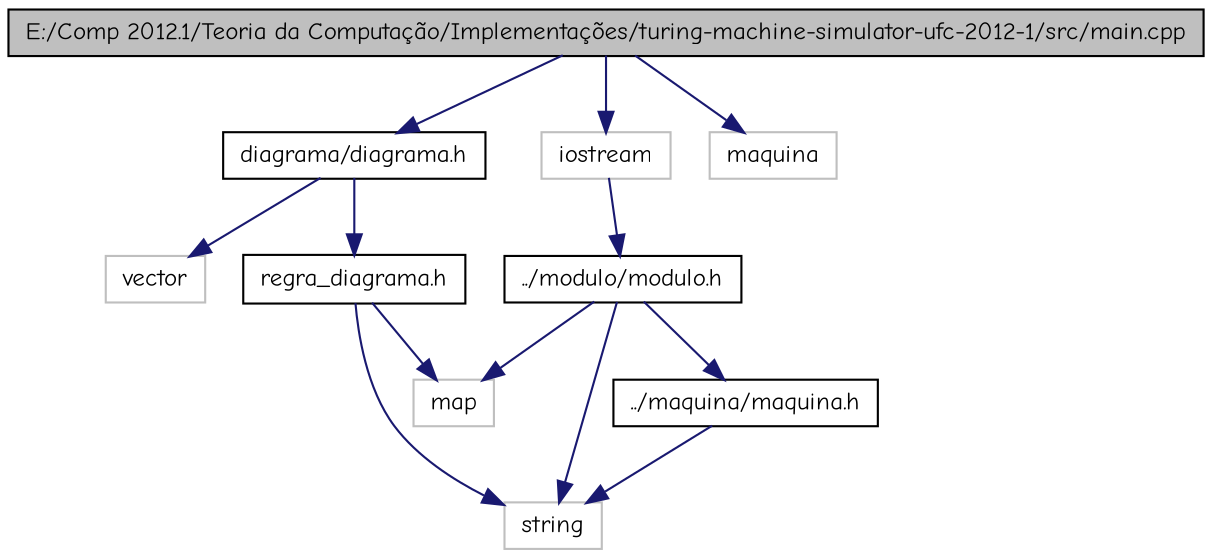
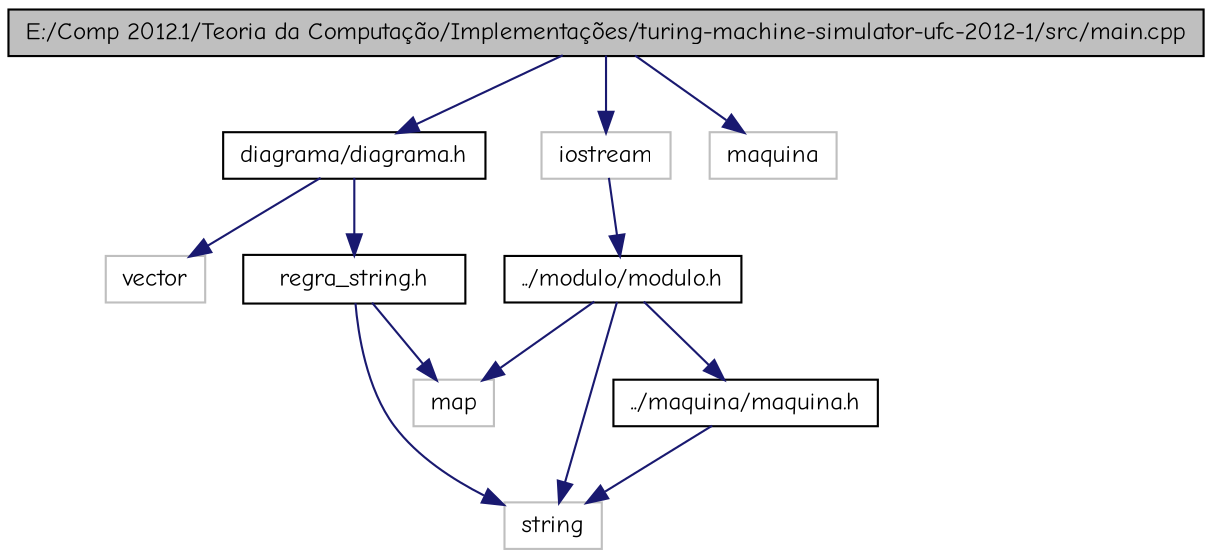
(354, 279) -> (354, 279)
